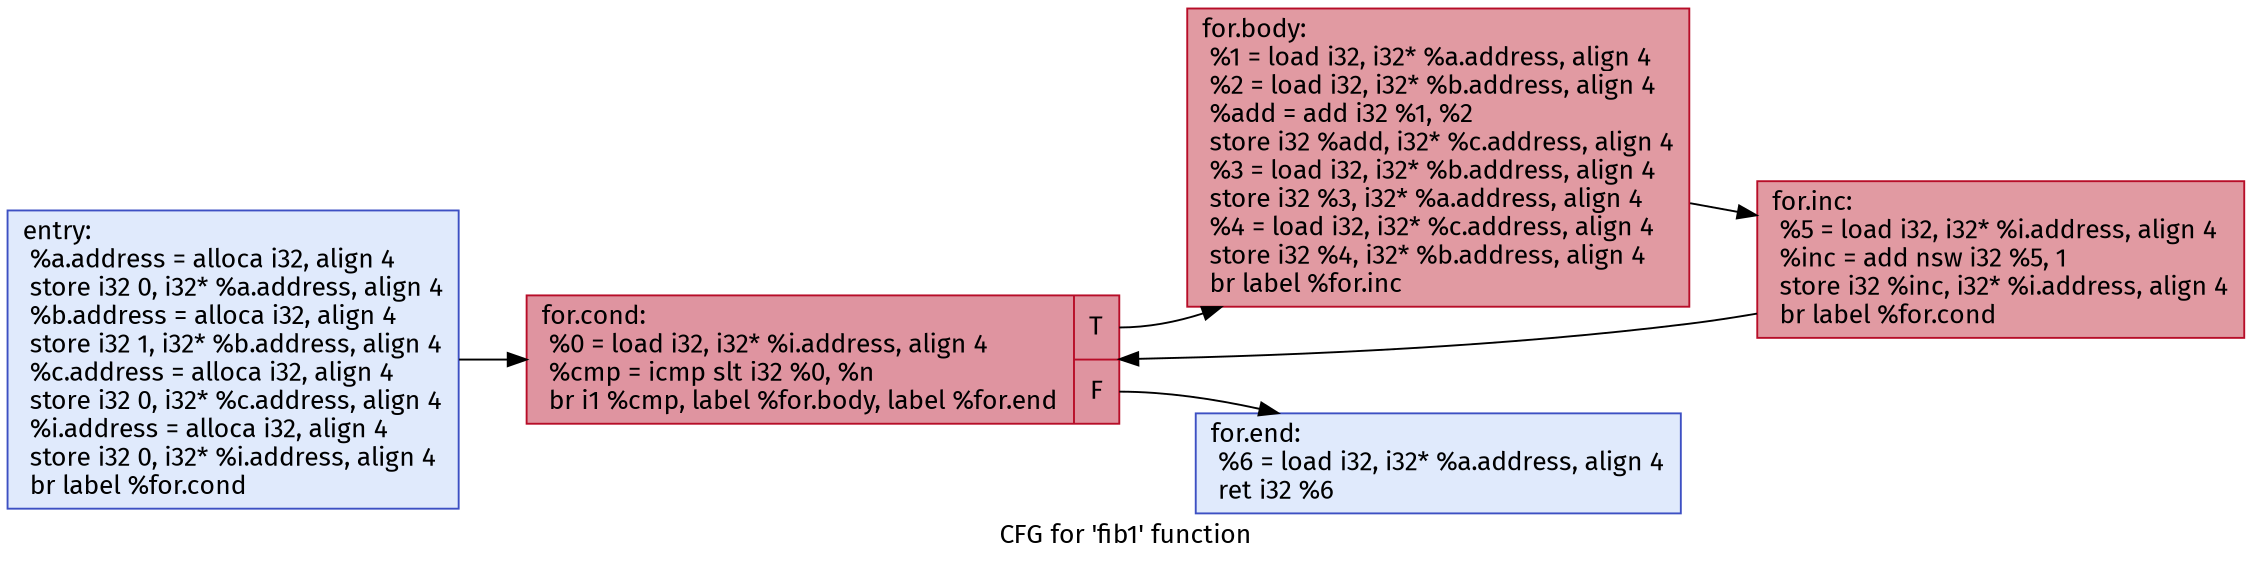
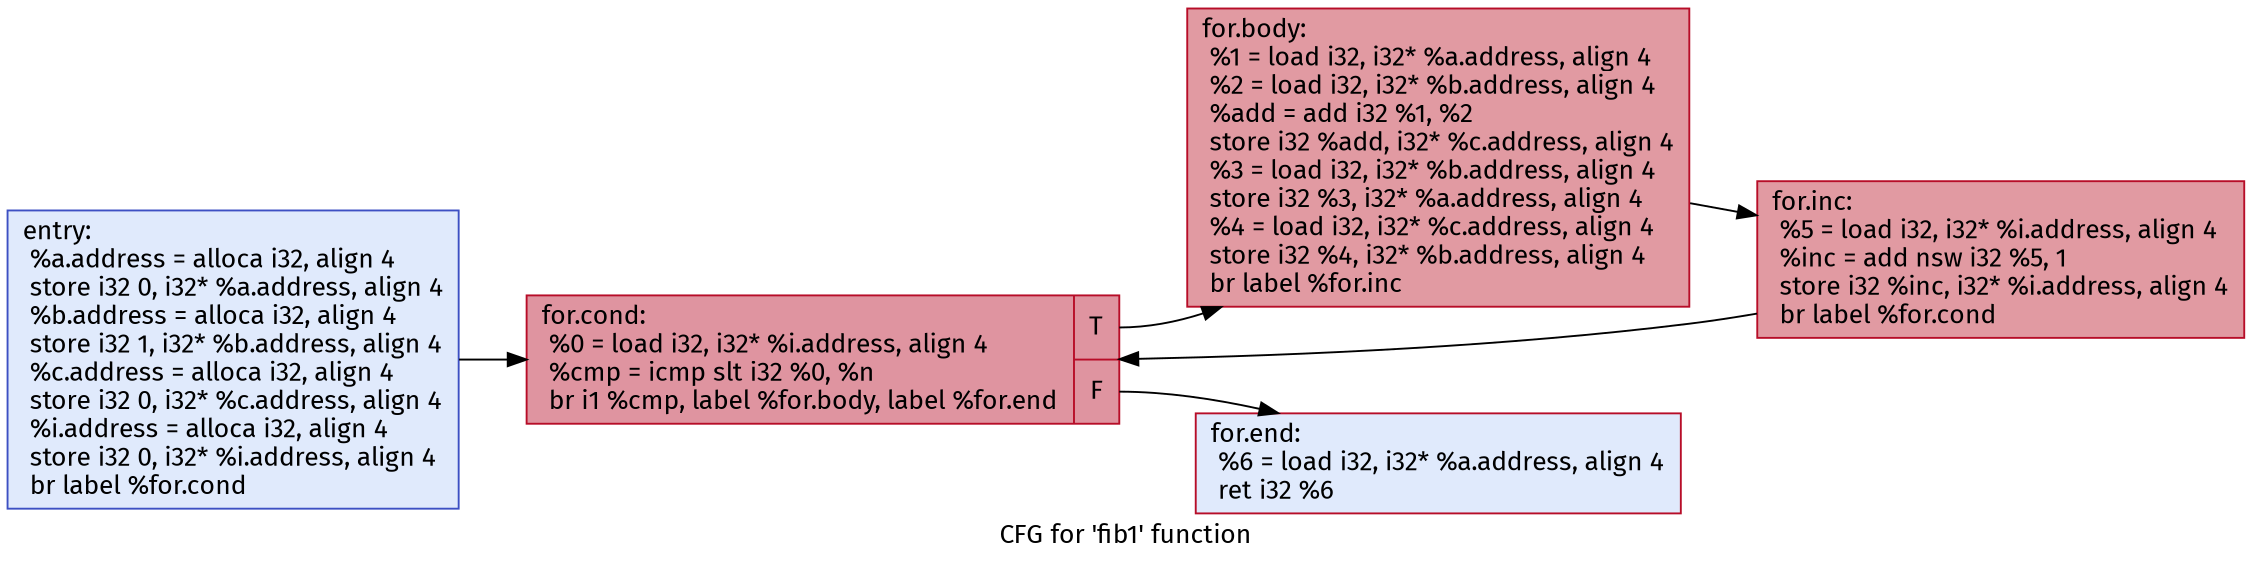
(1438, 463) -> (1438, 463)
